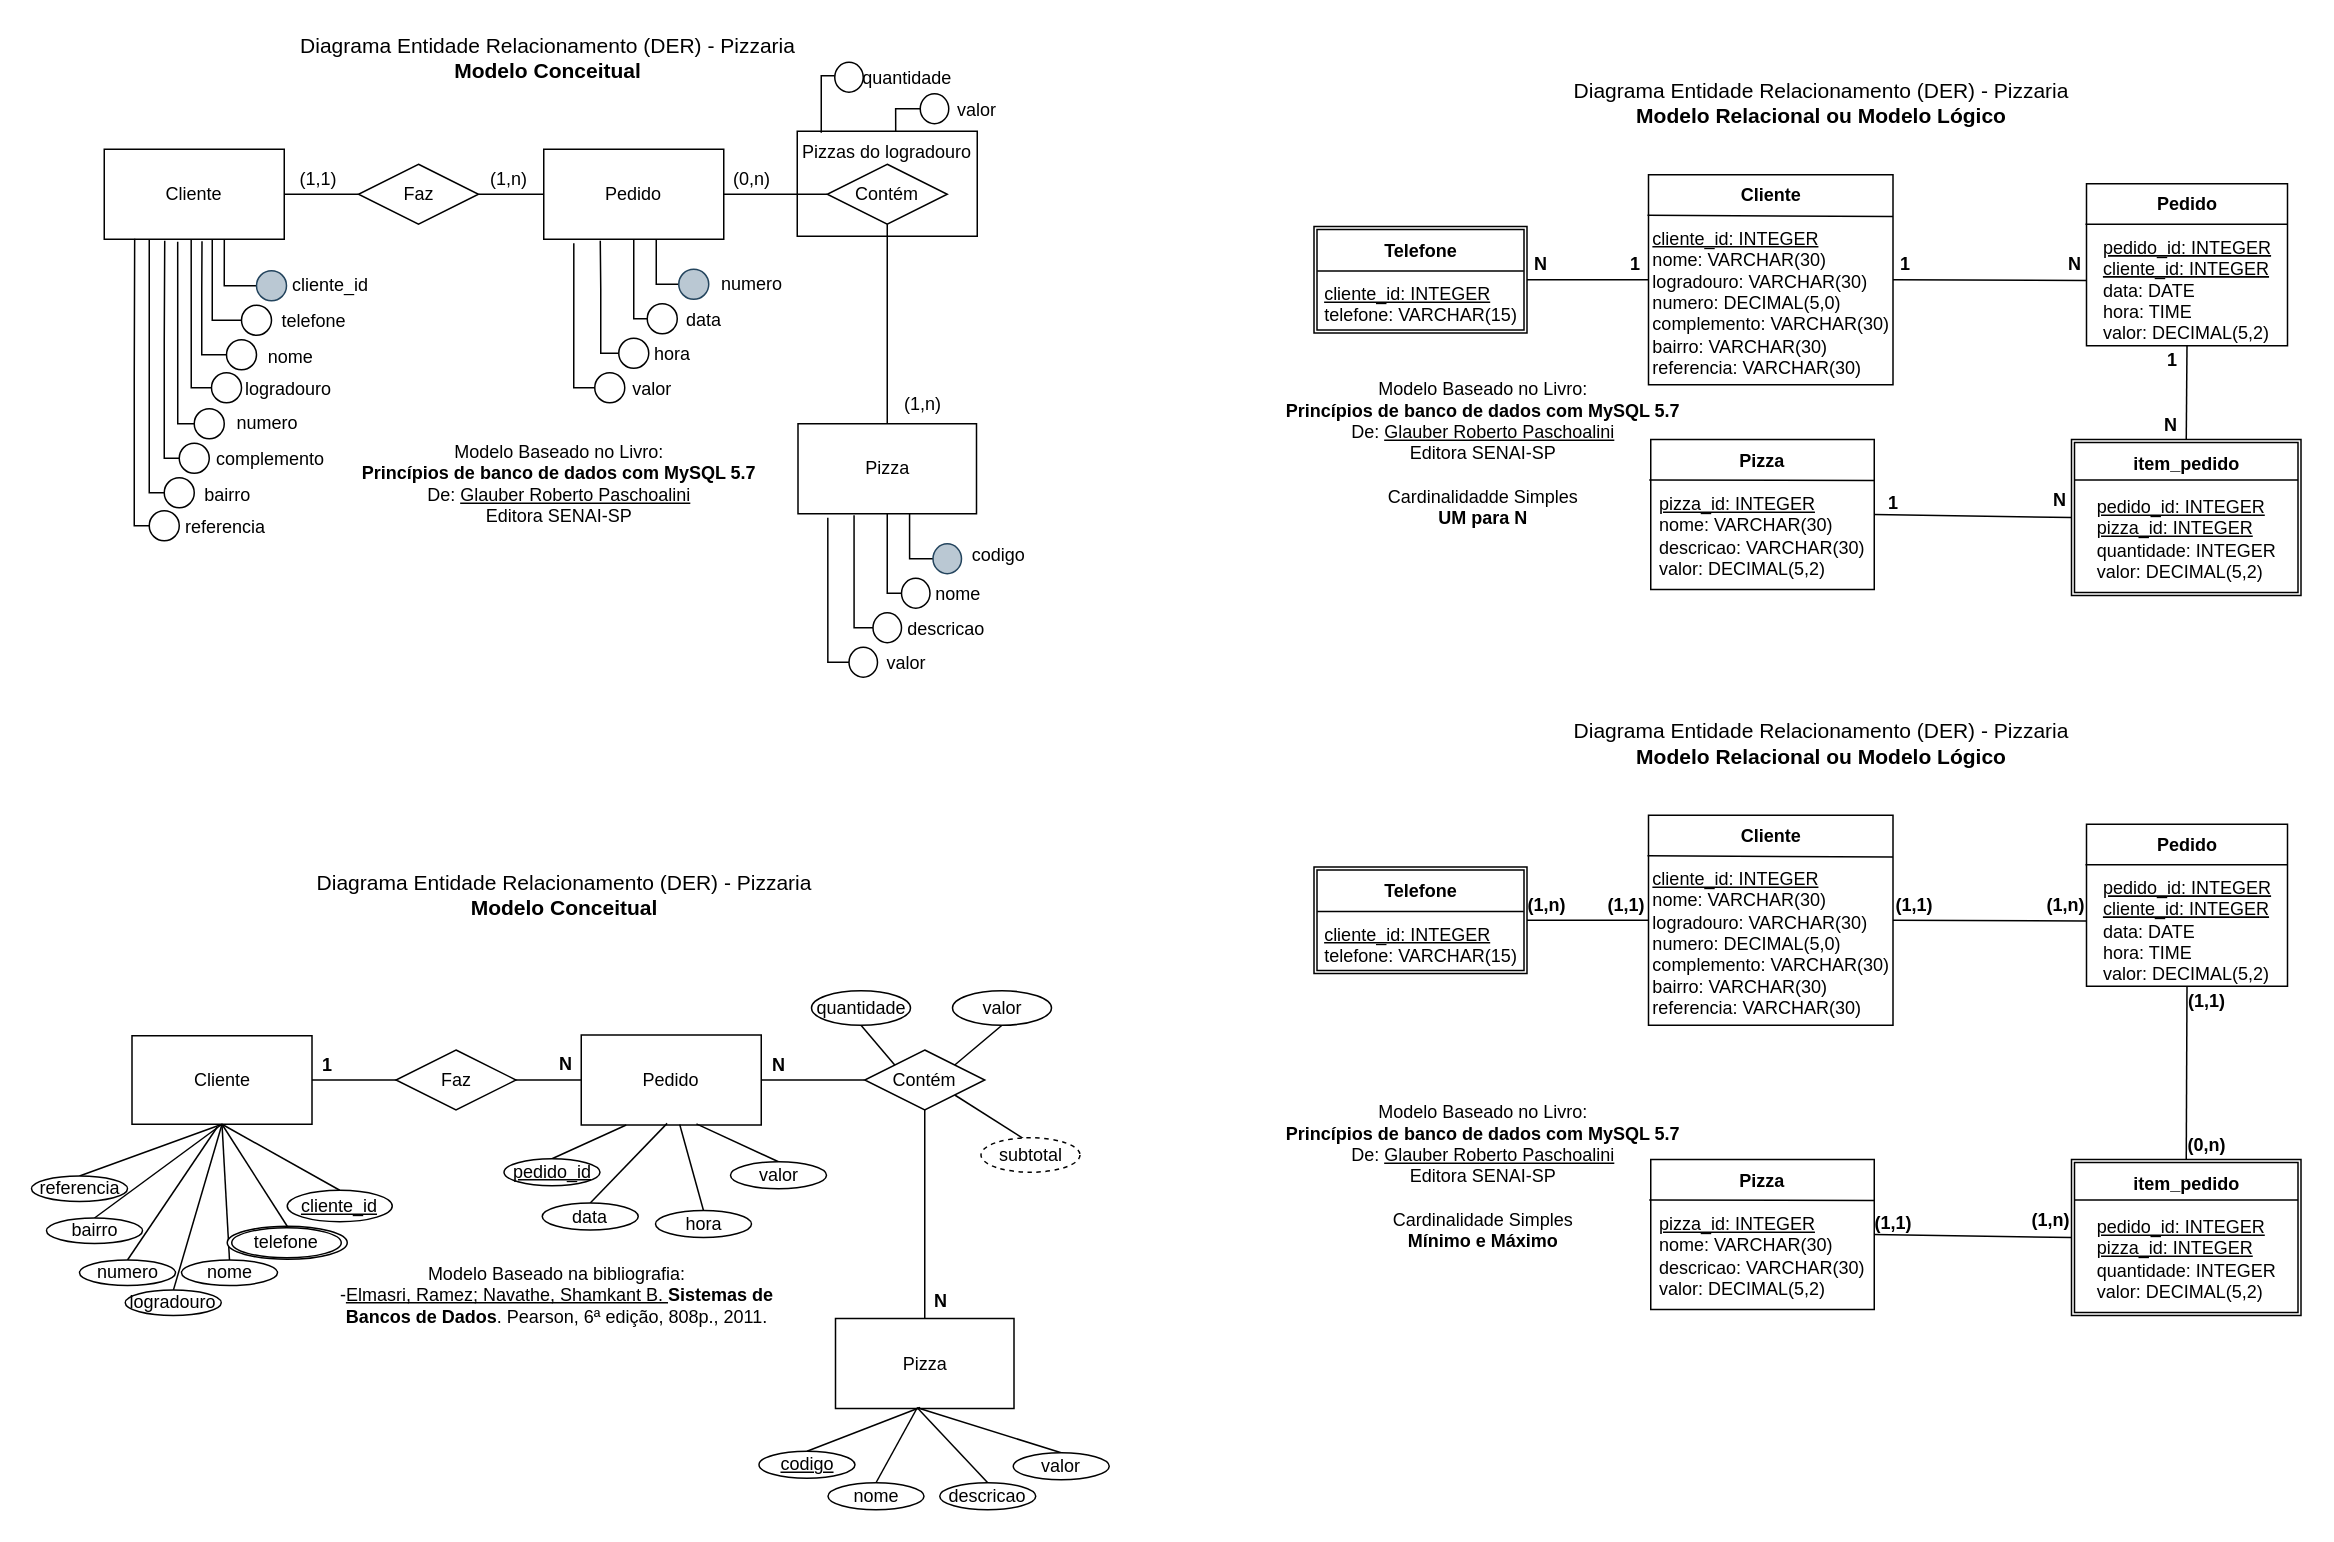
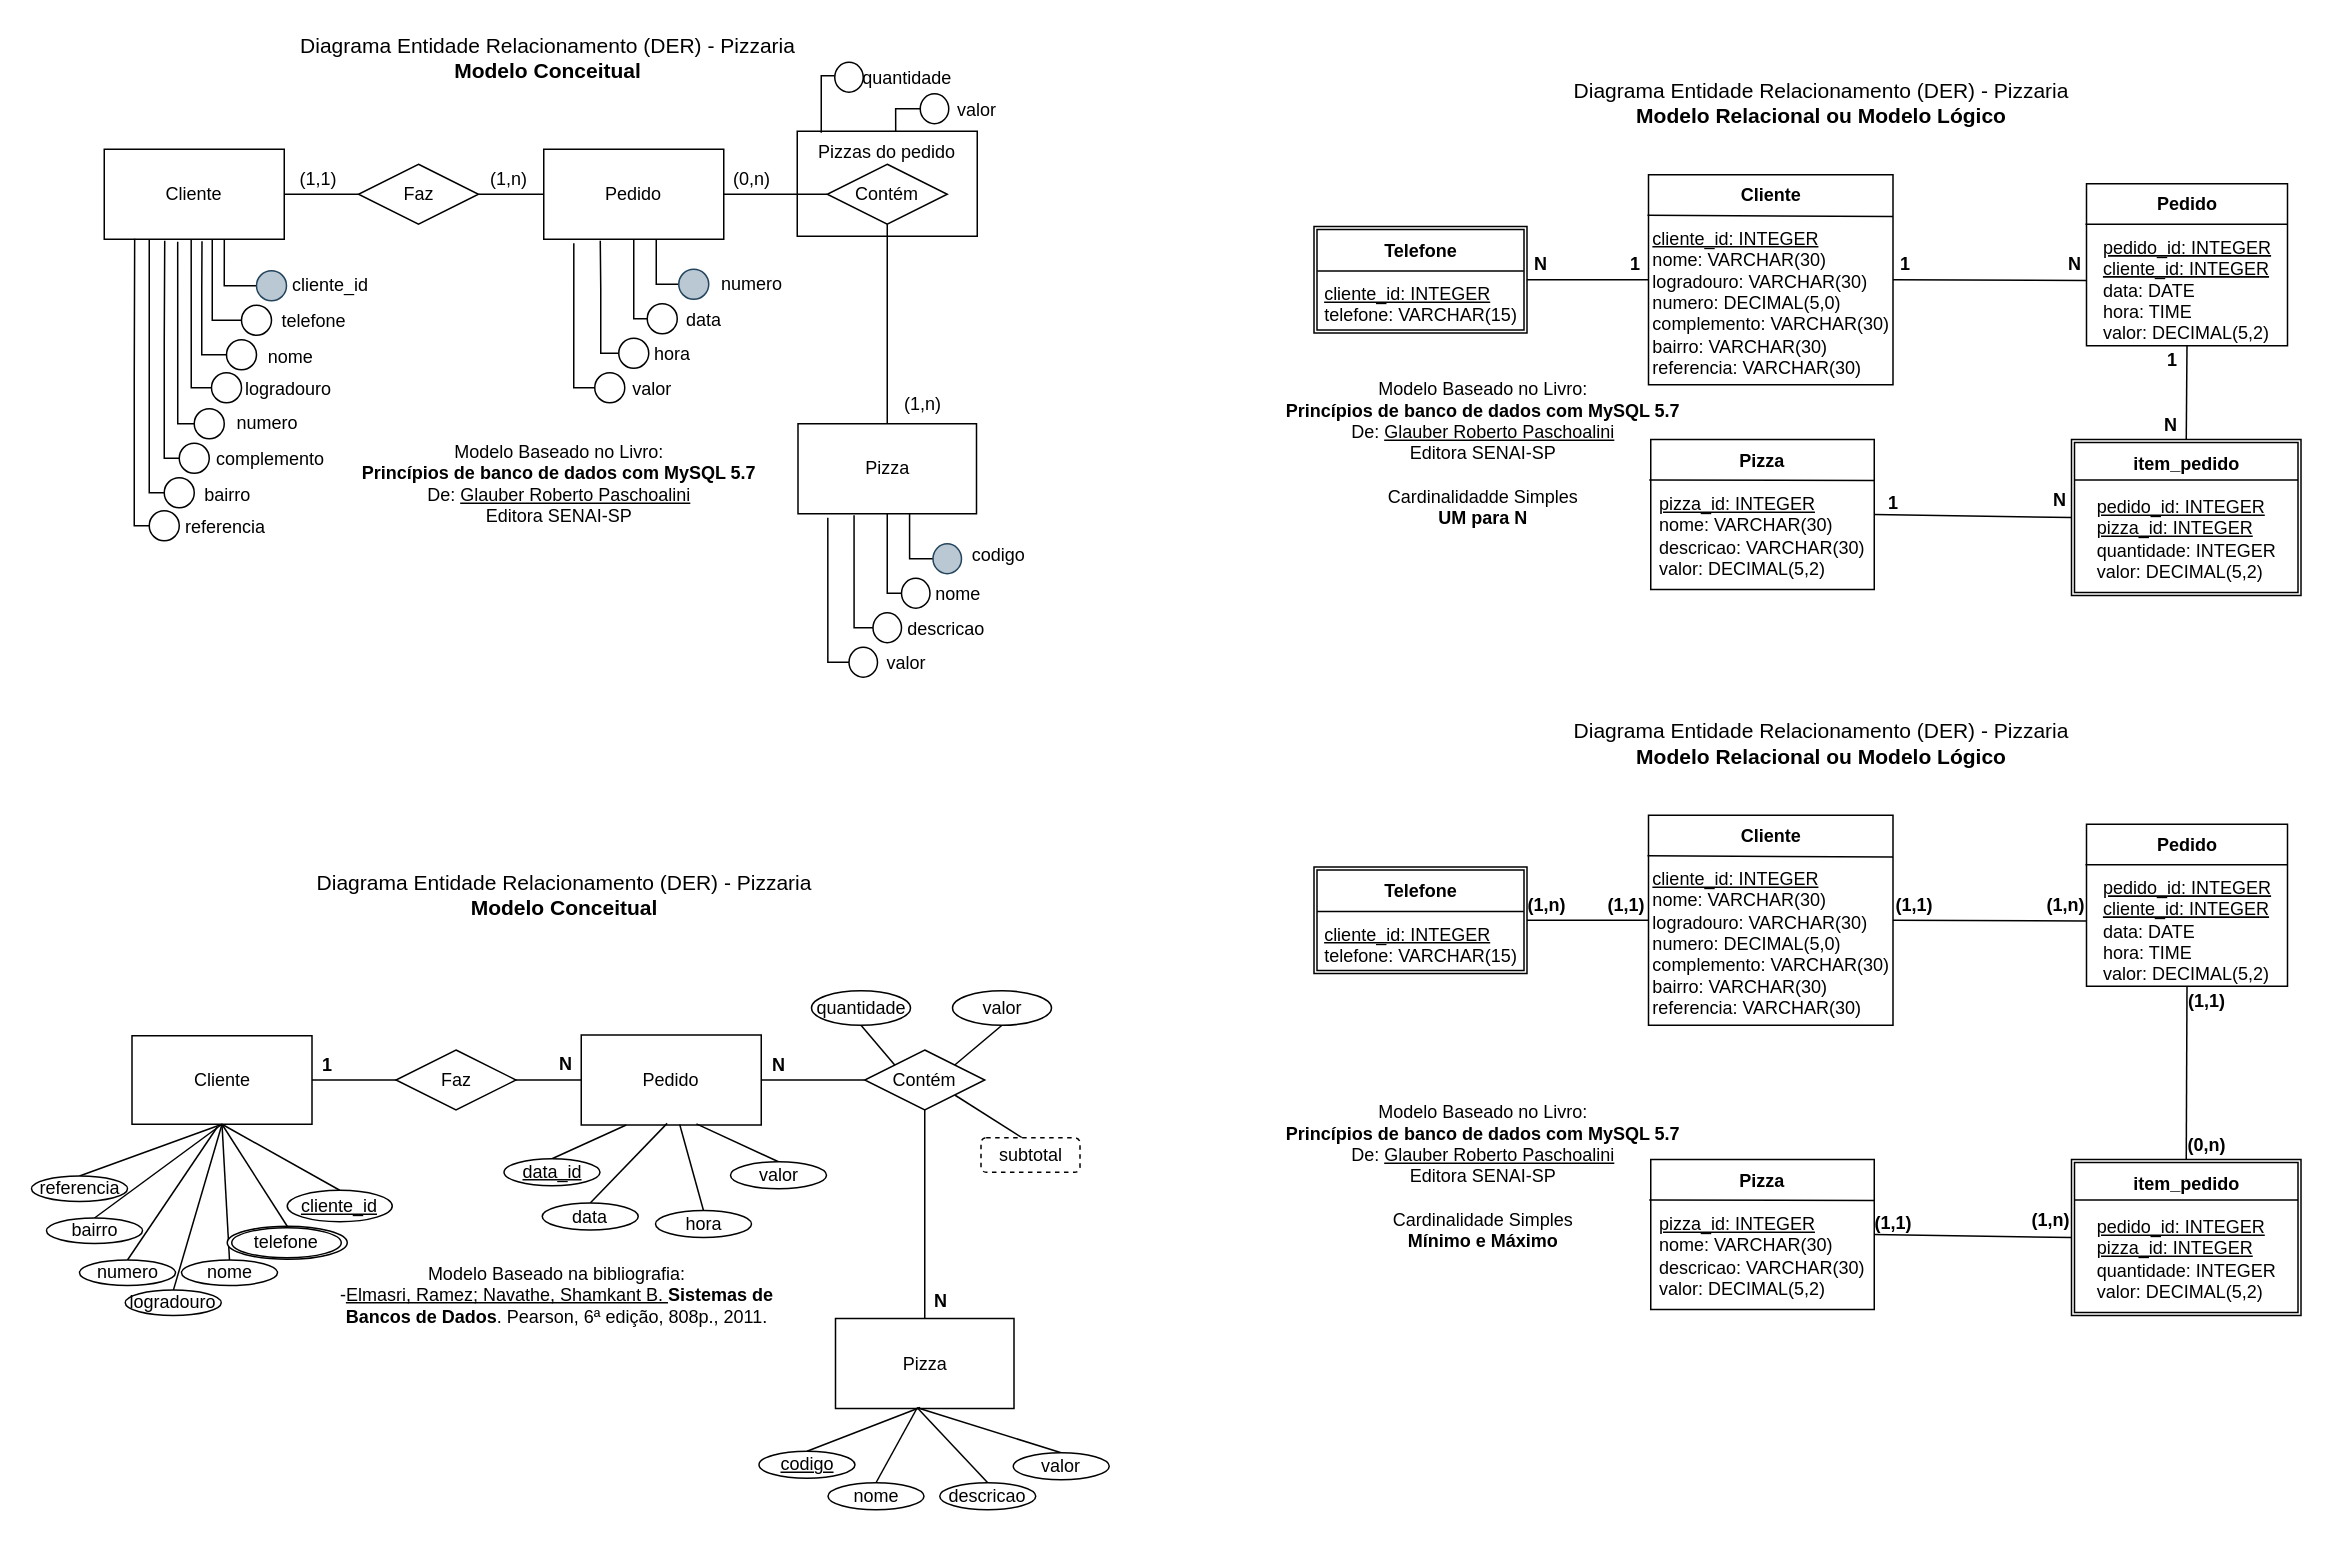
(887, 163) -> (887, 153)
(1031, 1155) -> (1031, 1155)
(553, 1172) -> (553, 1172)
